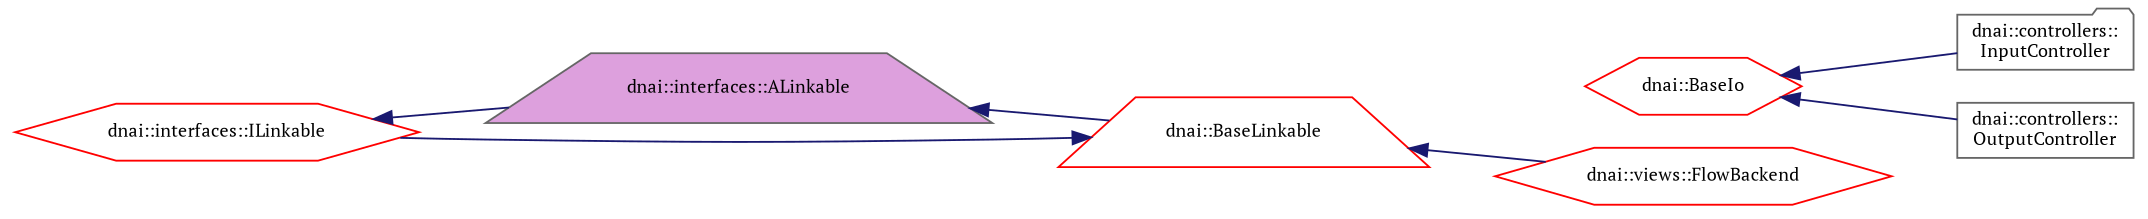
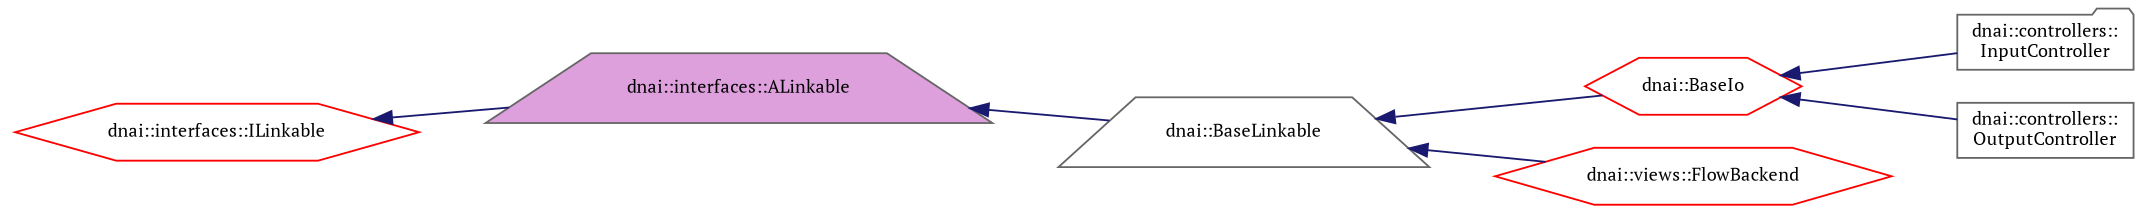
(1244, 132) -> (1244, 132)
(736, 142) -> (1499, 106)
